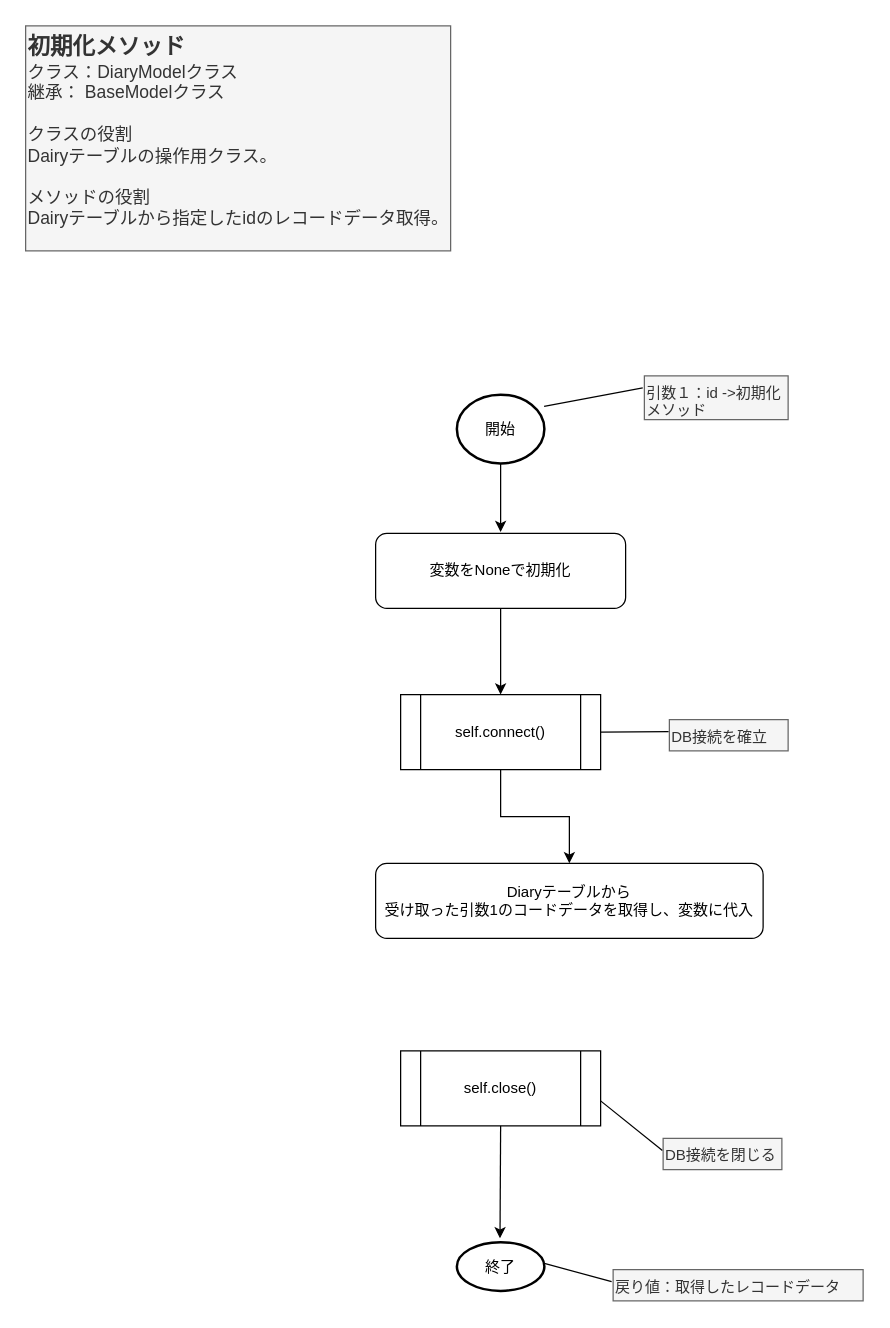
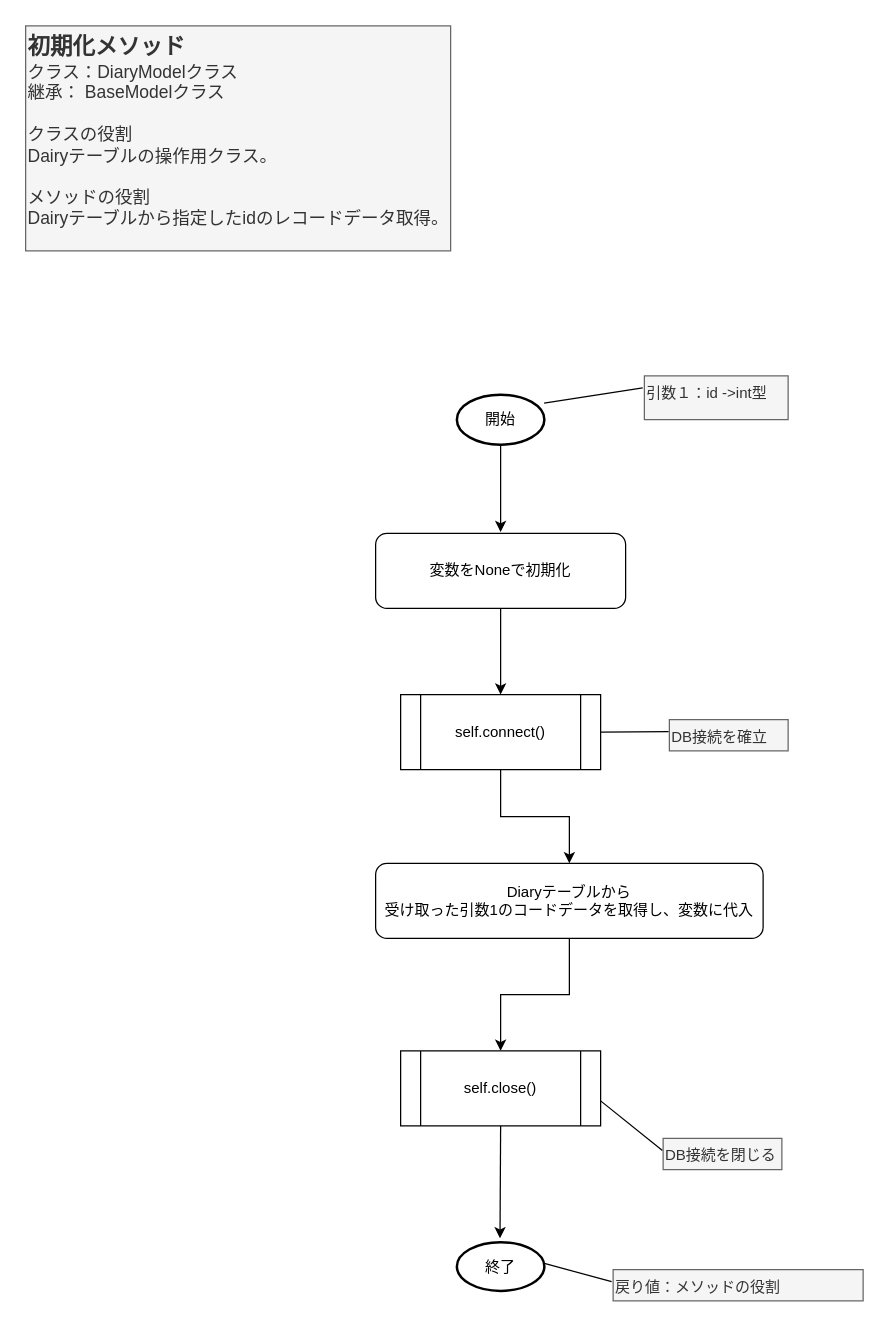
(718, 402) -> (712, 393)
(501, 429) -> (501, 419)
none -> (539, 994)
(728, 1287) -> (698, 1287)
